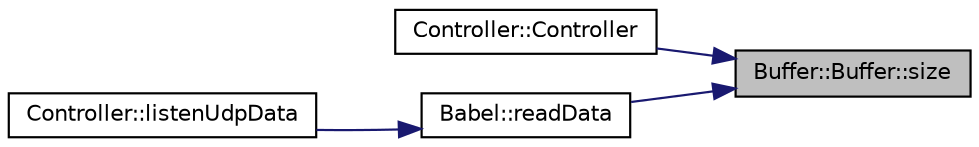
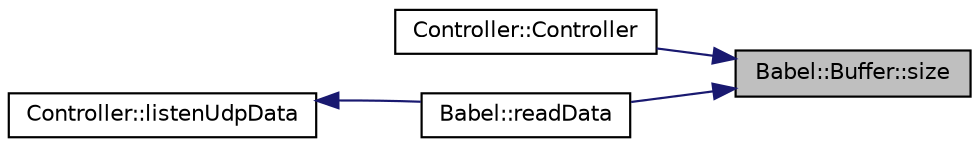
(853, 74) -> (853, 74)
(357, 130) -> (380, 101)
